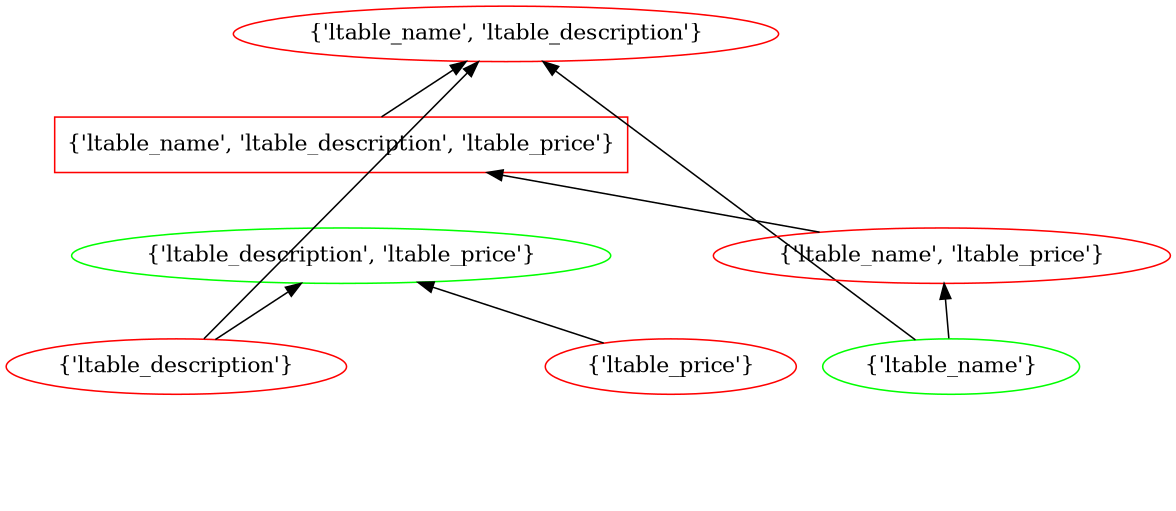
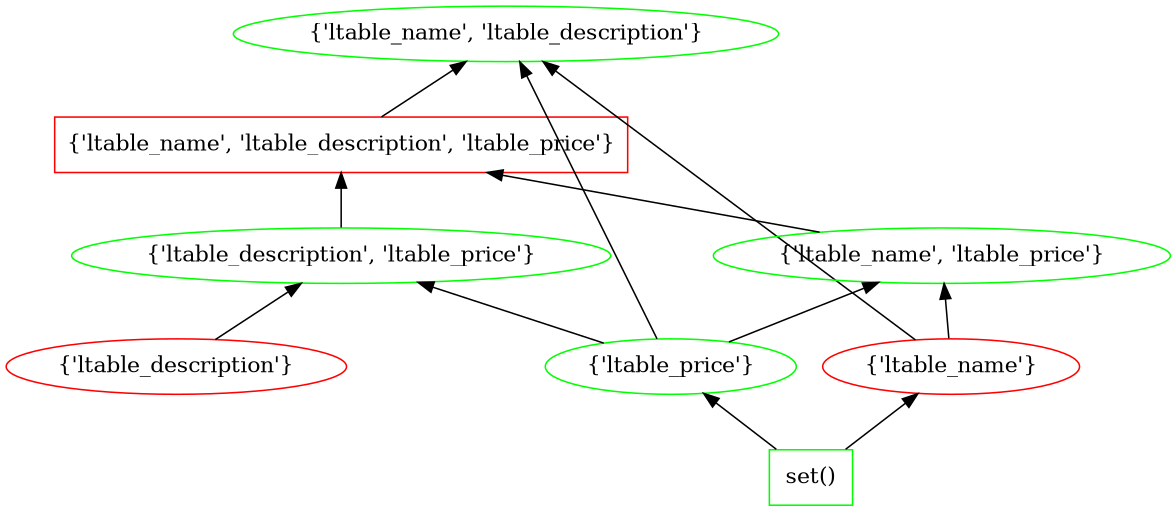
(506, 34) -> (506, 34)
(336, 206) -> (592, 207)
none -> (341, 208)
(942, 256) -> (942, 256)
none -> (796, 315)
(671, 367) -> (671, 367)
(951, 367) -> (951, 367)
none -> (811, 477)
